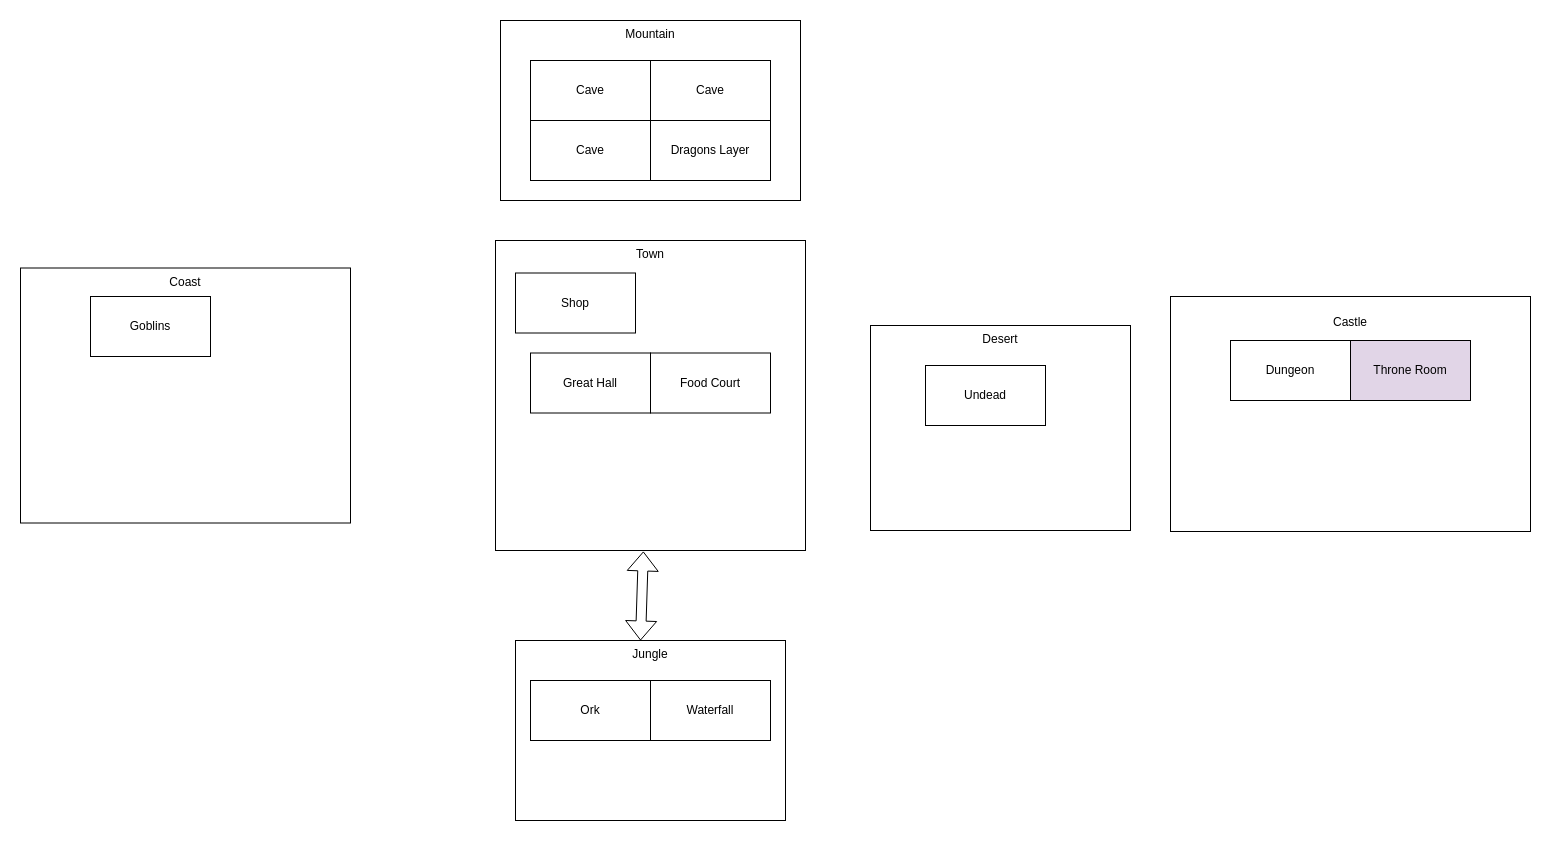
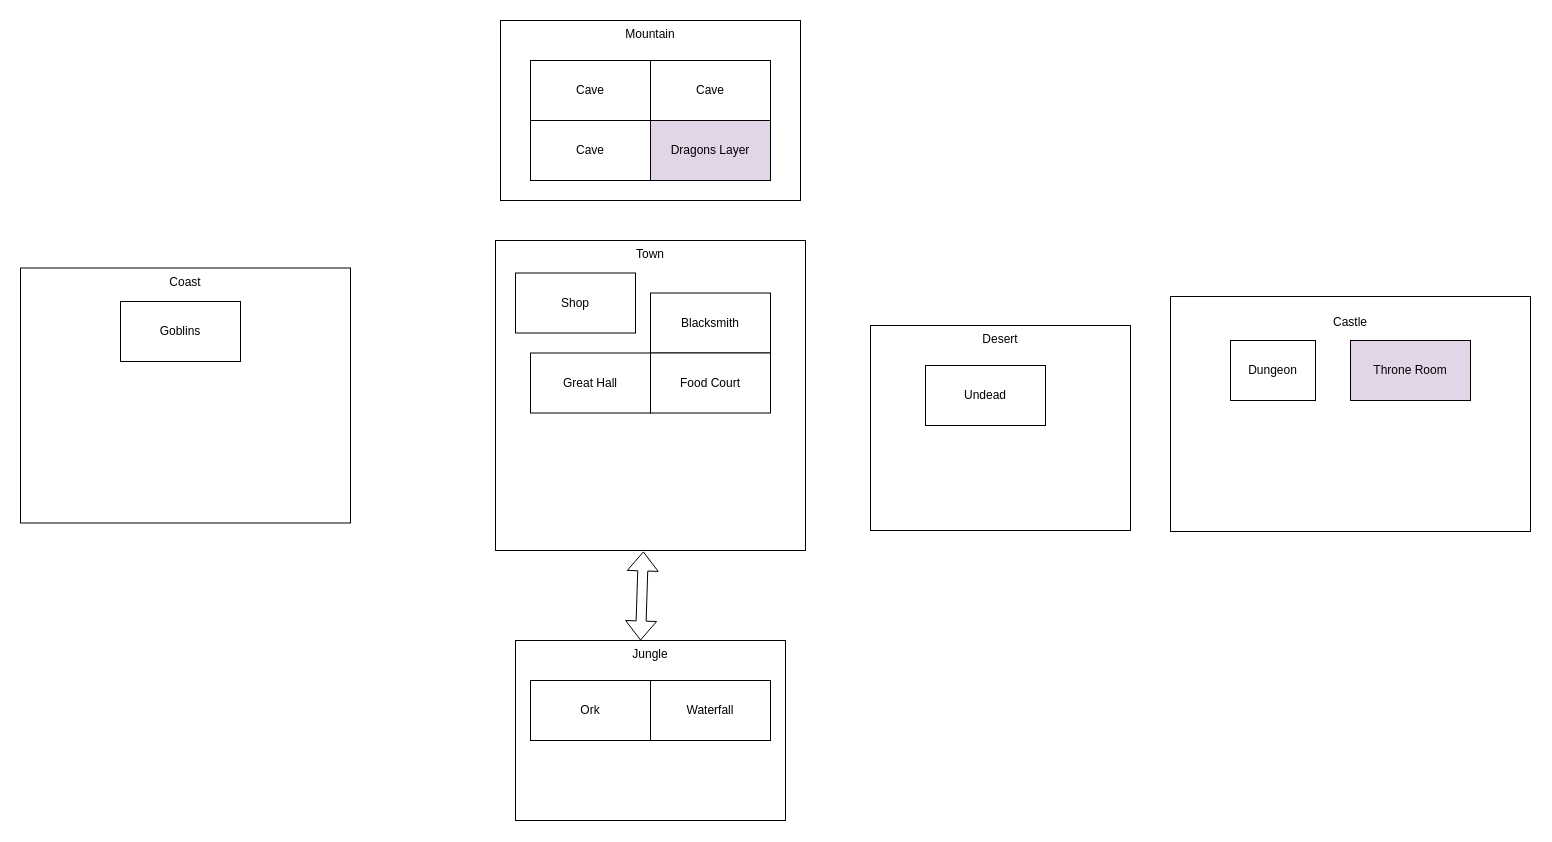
(711, 151) -> (711, 151)
none -> (711, 323)
(151, 327) -> (181, 332)
(1291, 371) -> (1273, 371)
